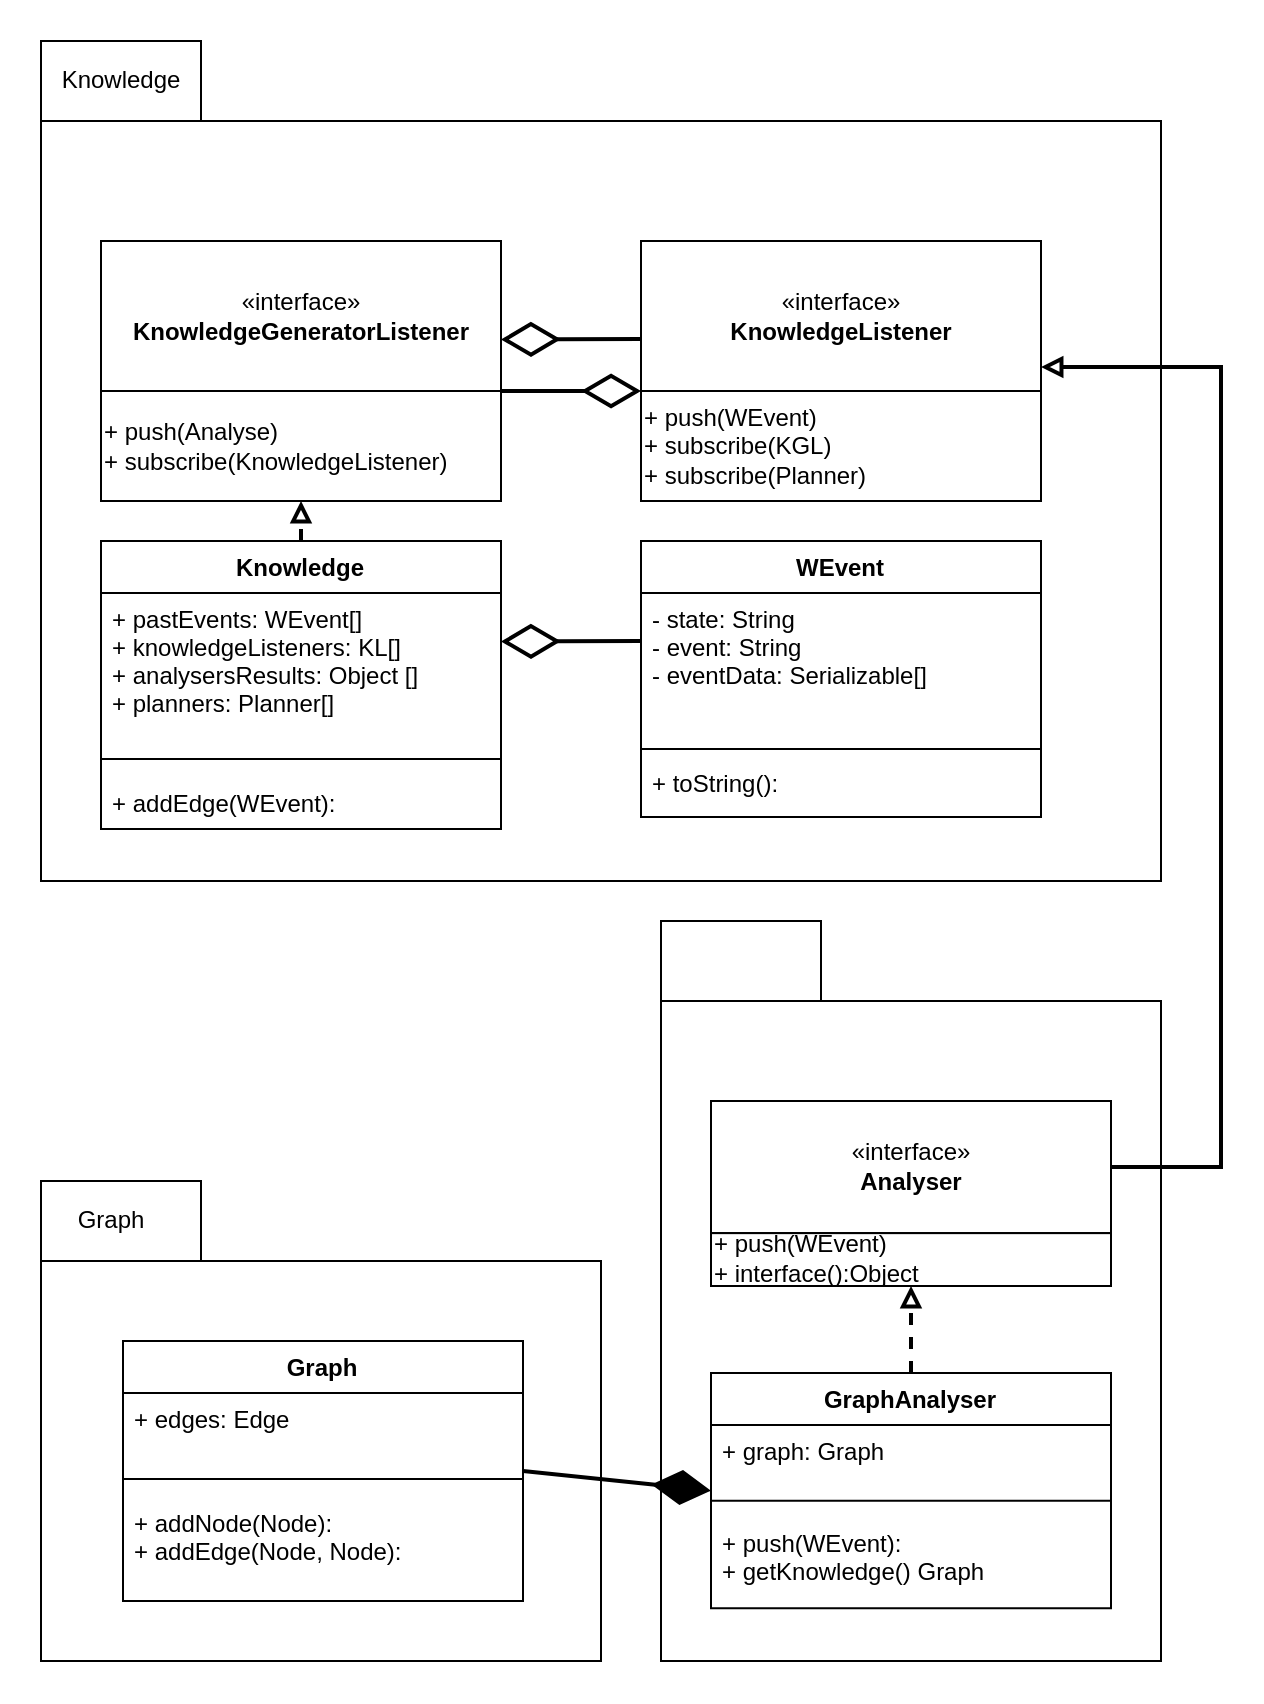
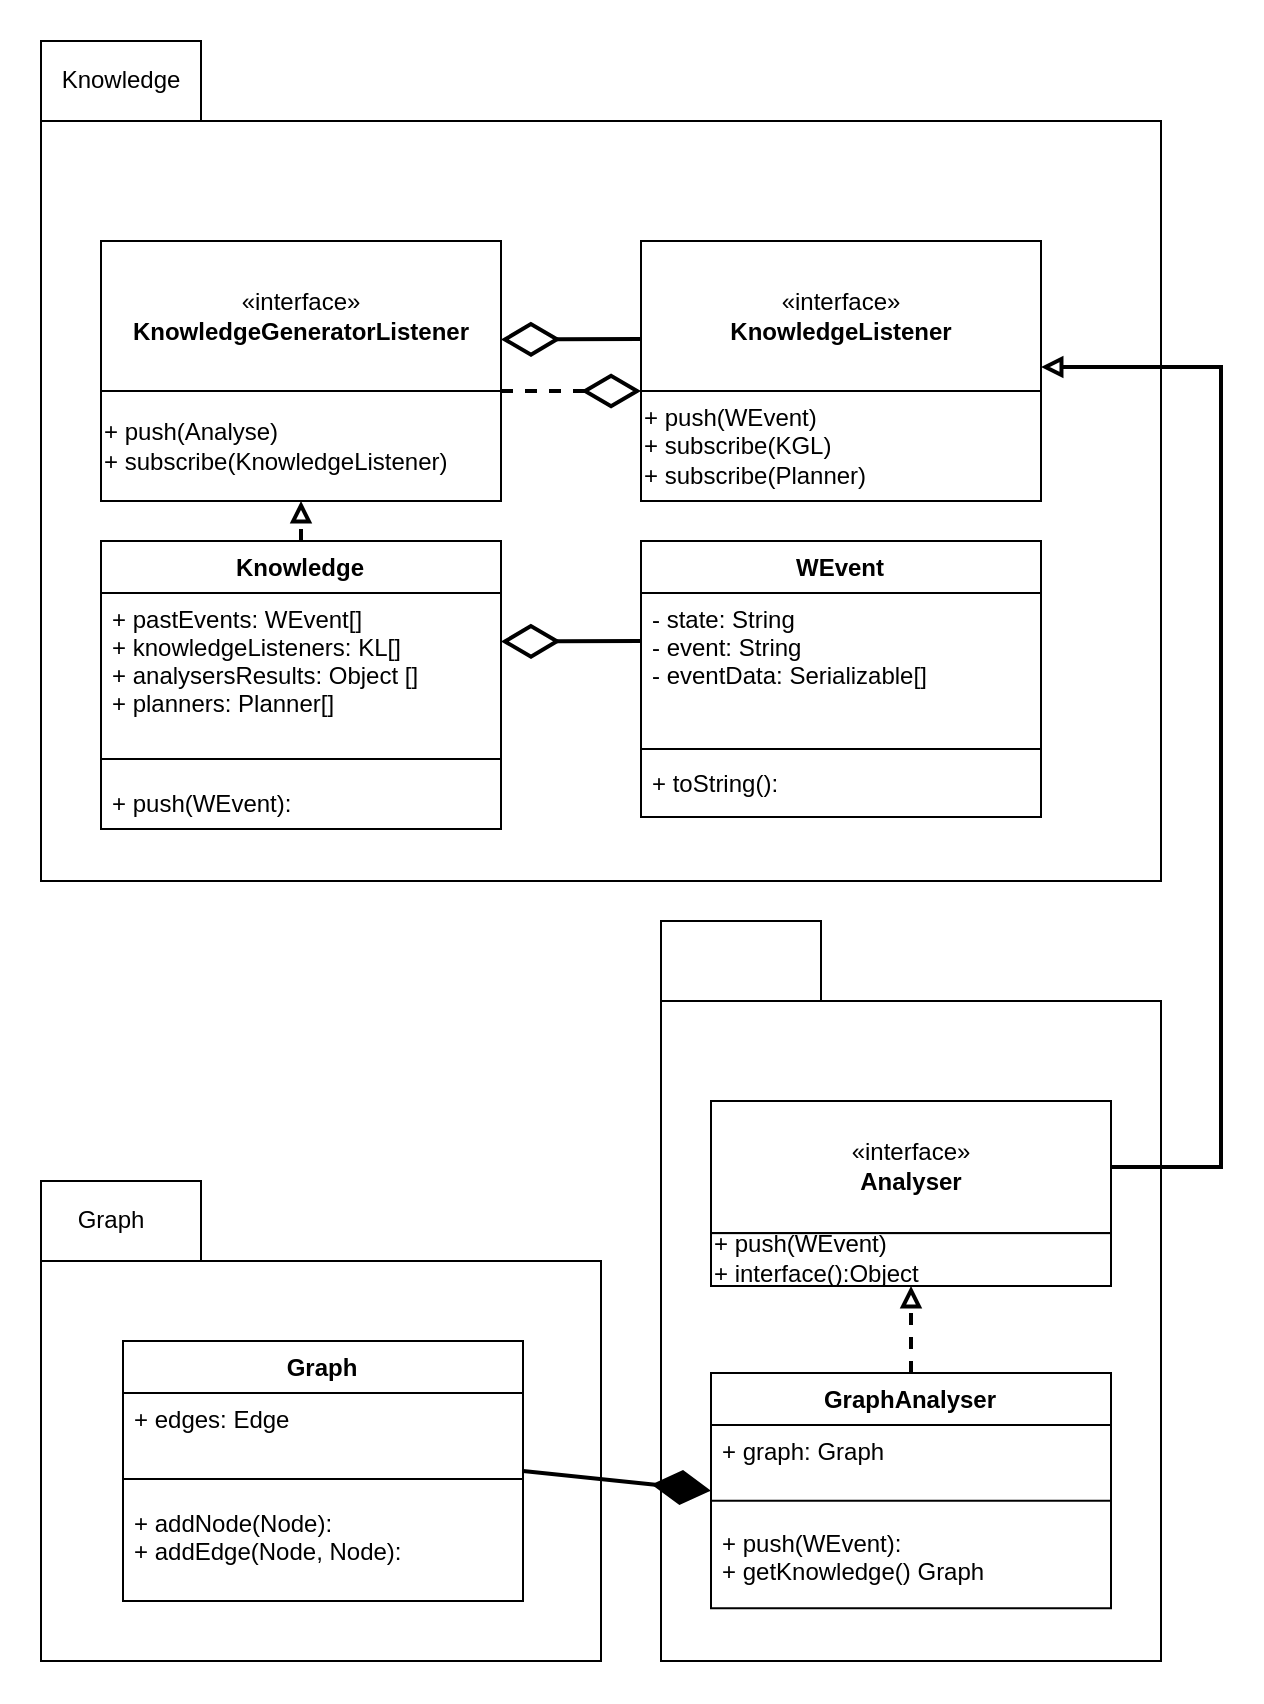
(518, 391) -> (518, 391)
(227, 804) -> (207, 804)
